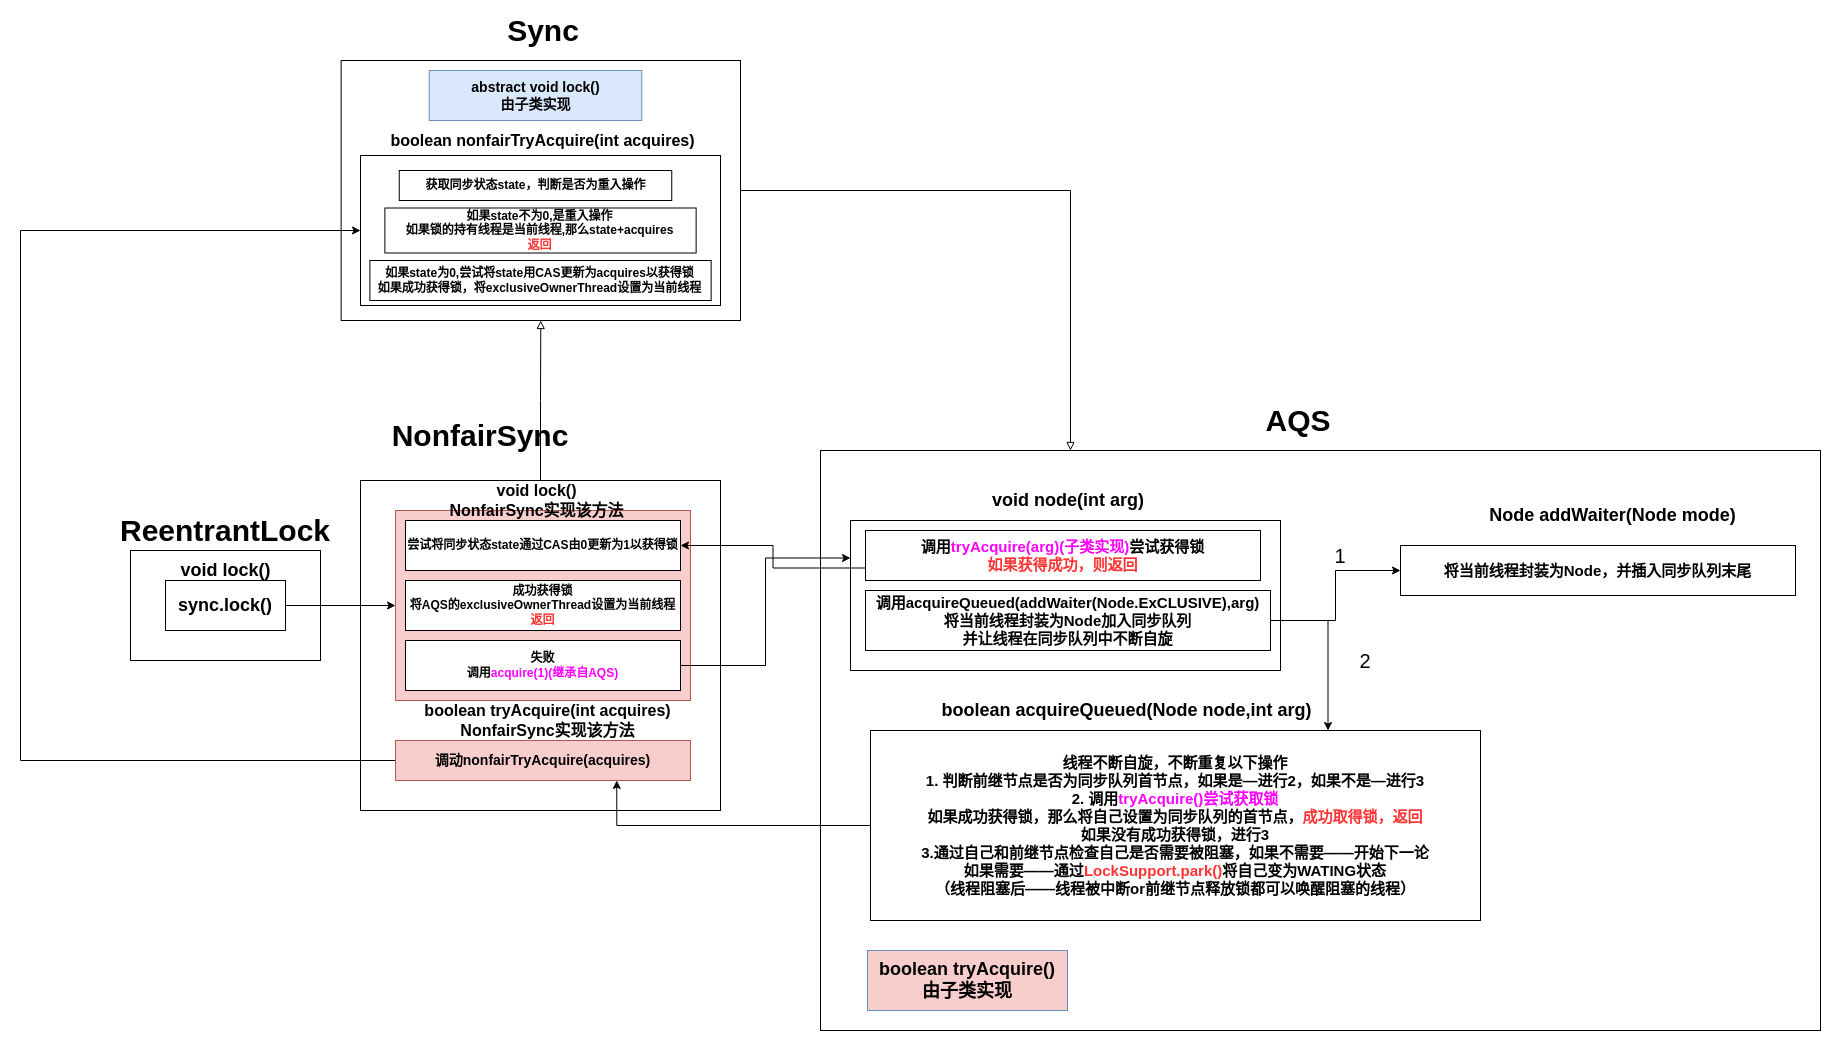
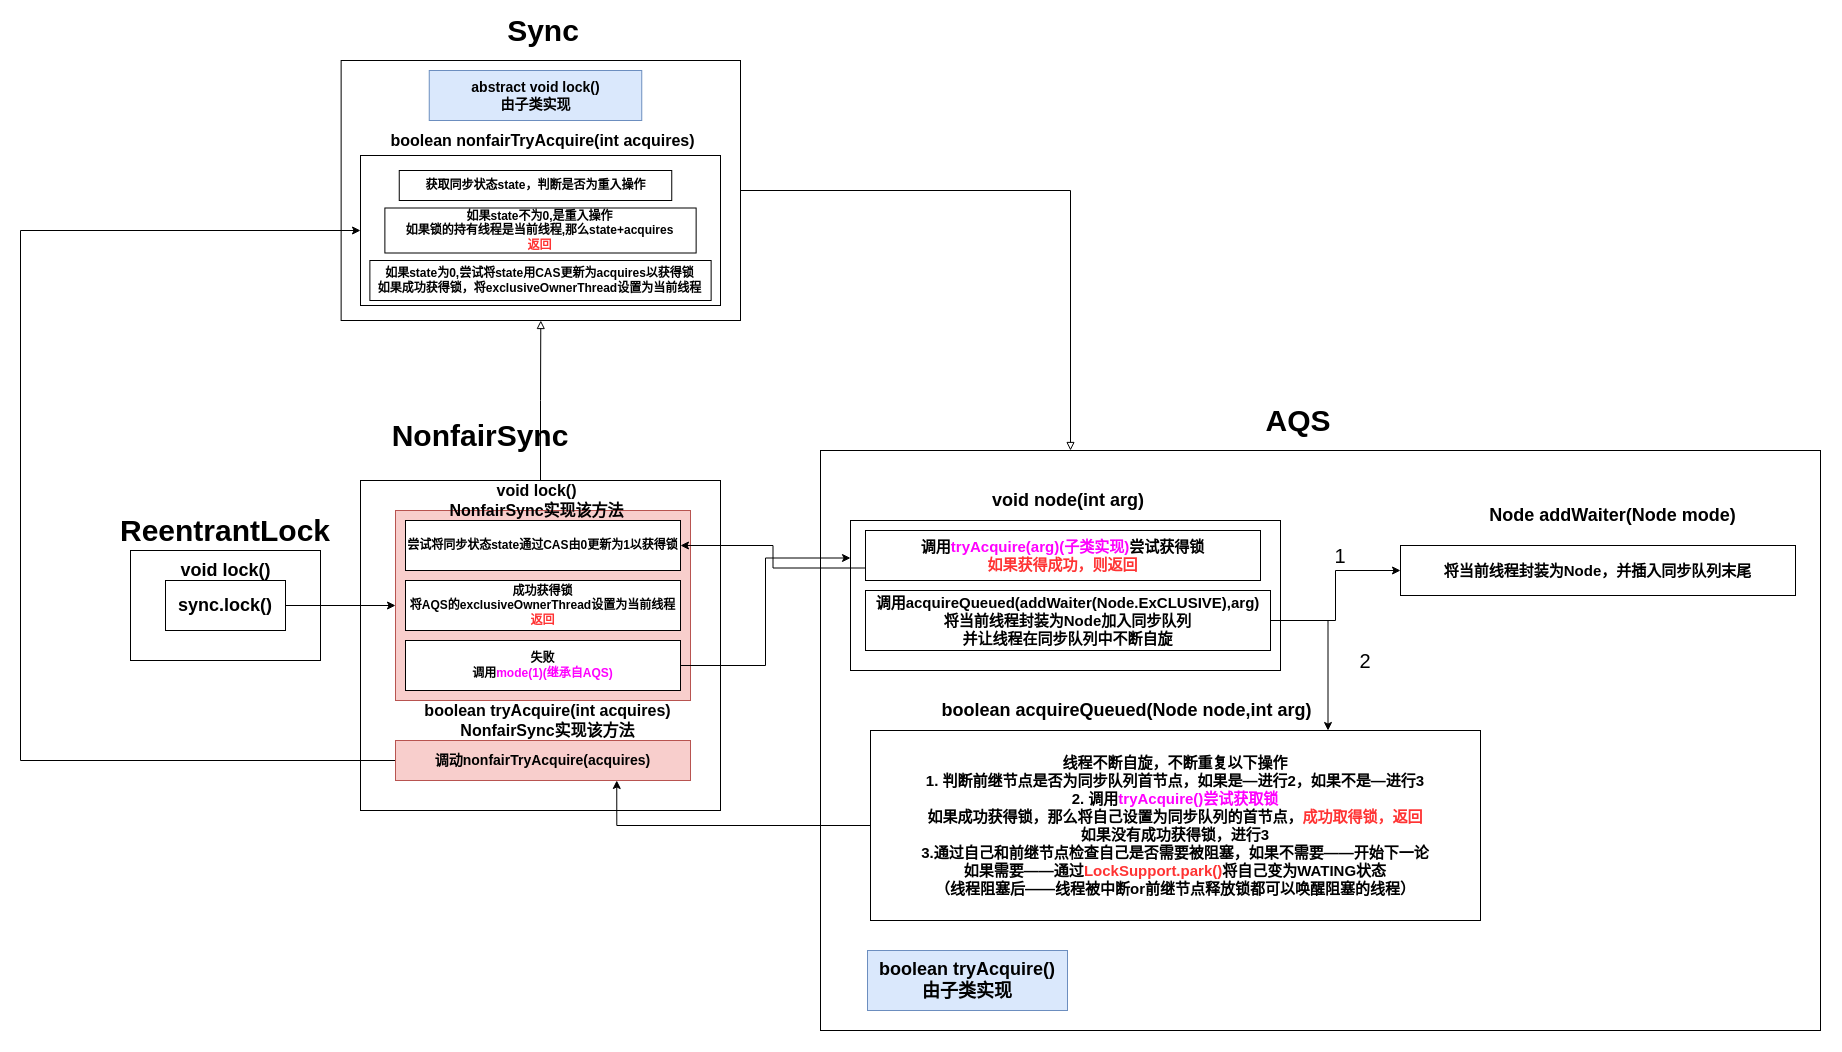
(543, 666) -> (543, 666)
(968, 981) -> (968, 981)
